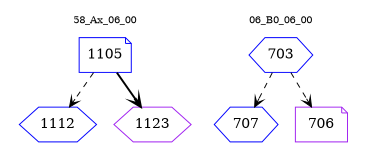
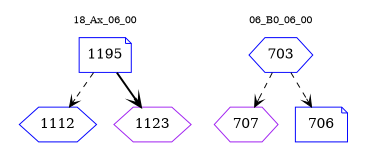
(105, 21) -> (105, 21)
(105, 55) -> (105, 55)
(246, 125) -> (246, 125)
(321, 125) -> (321, 125)
